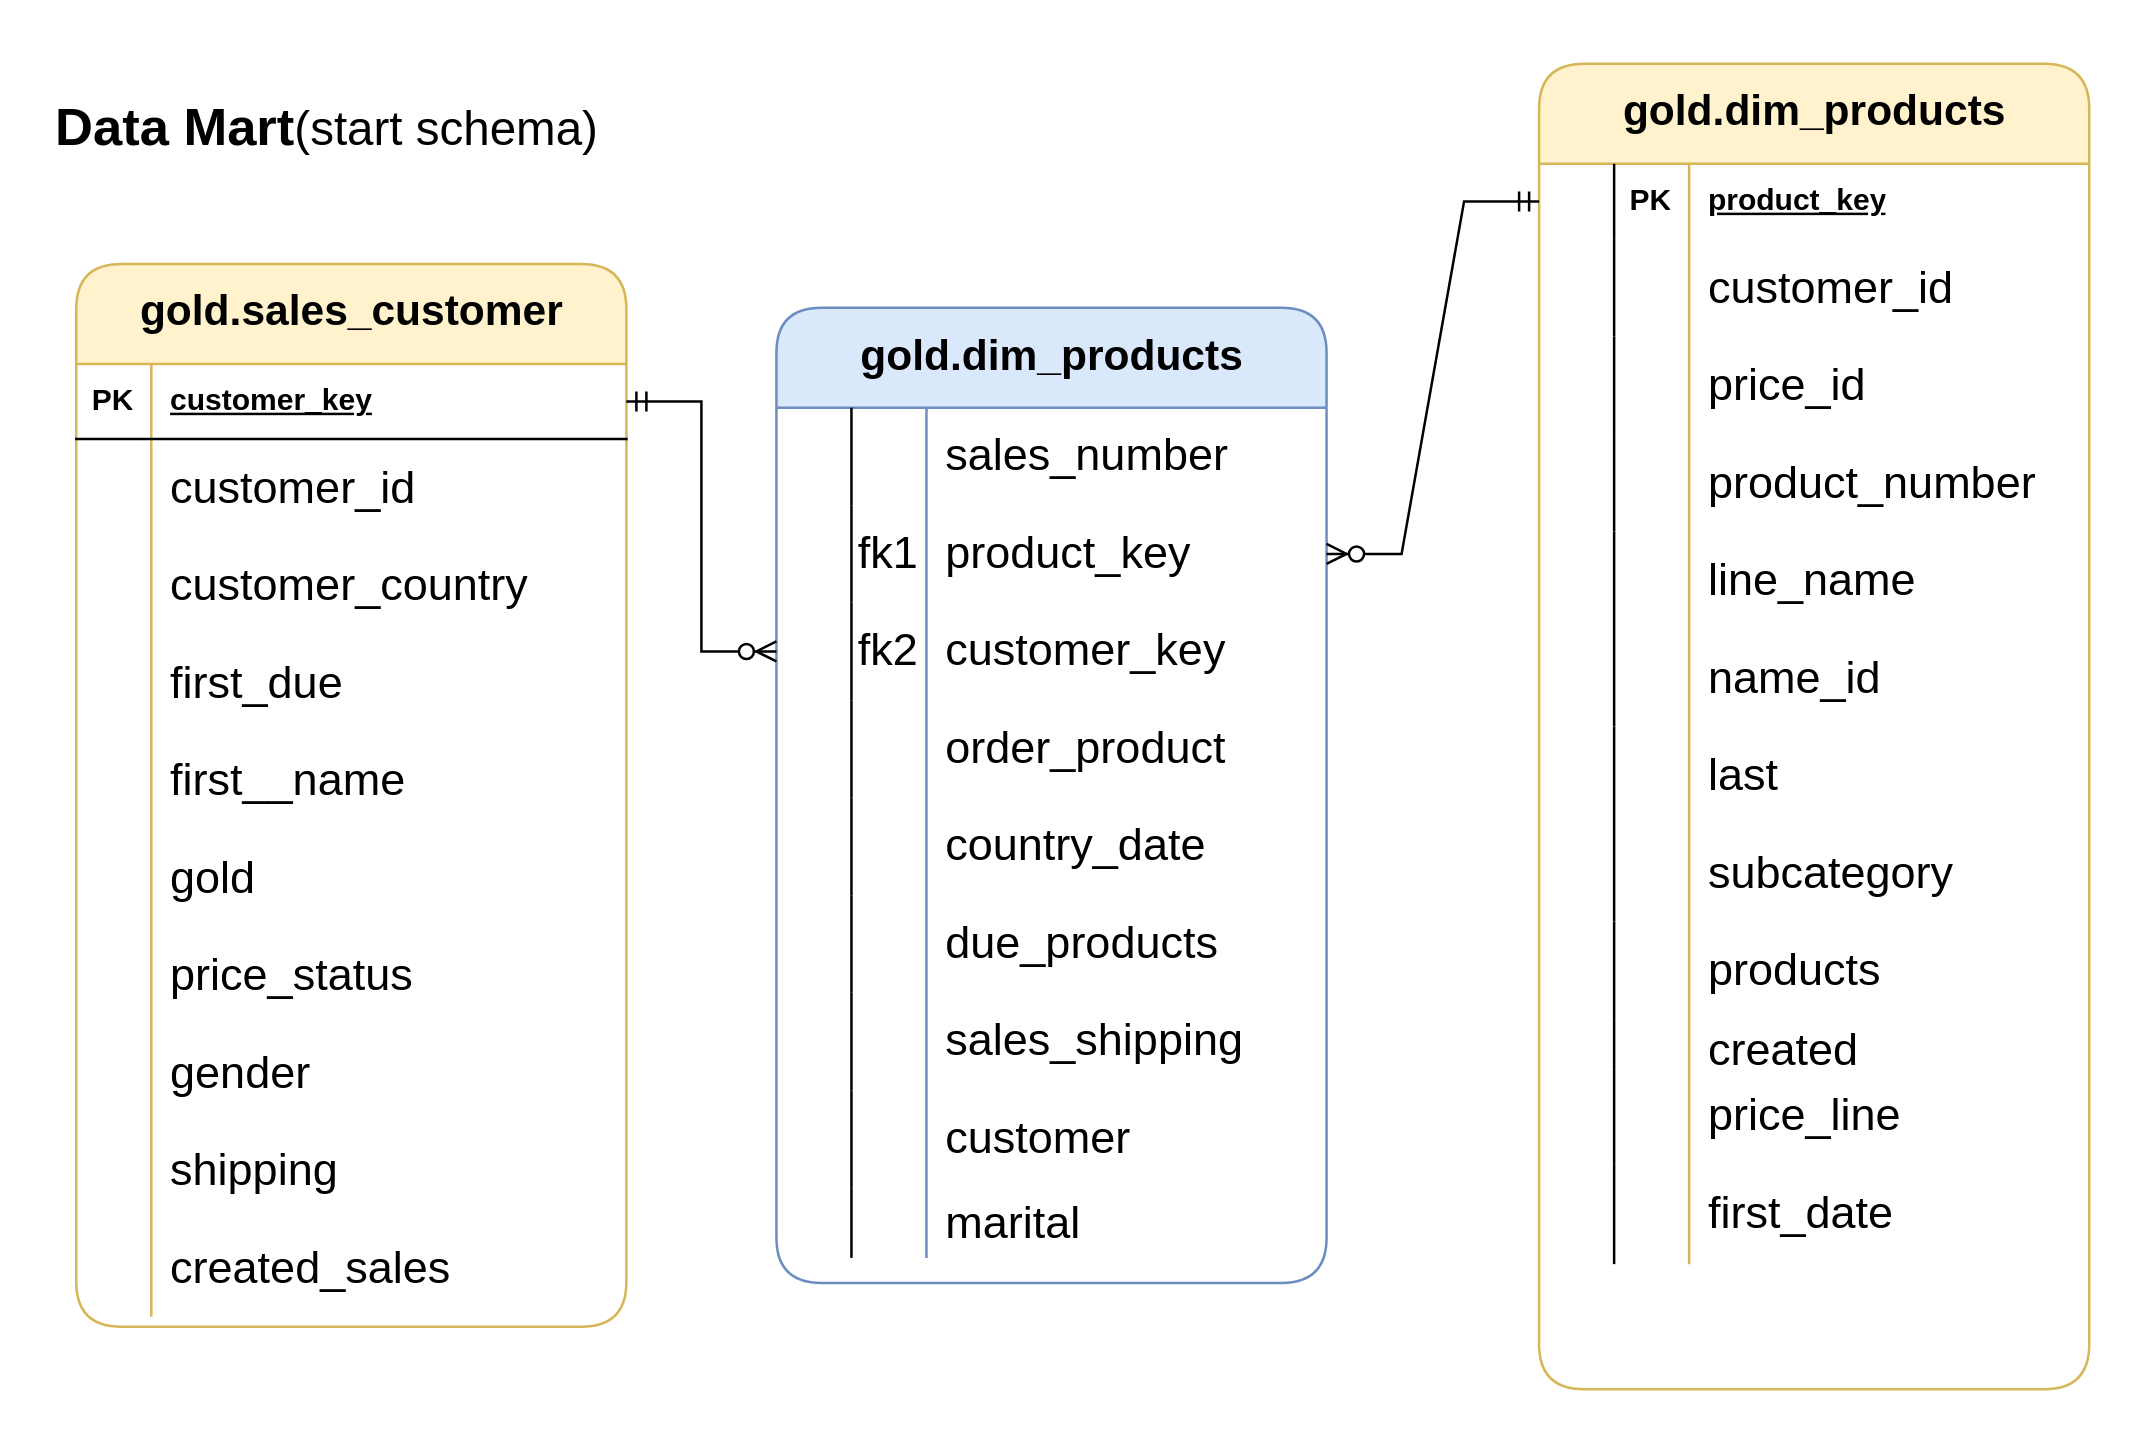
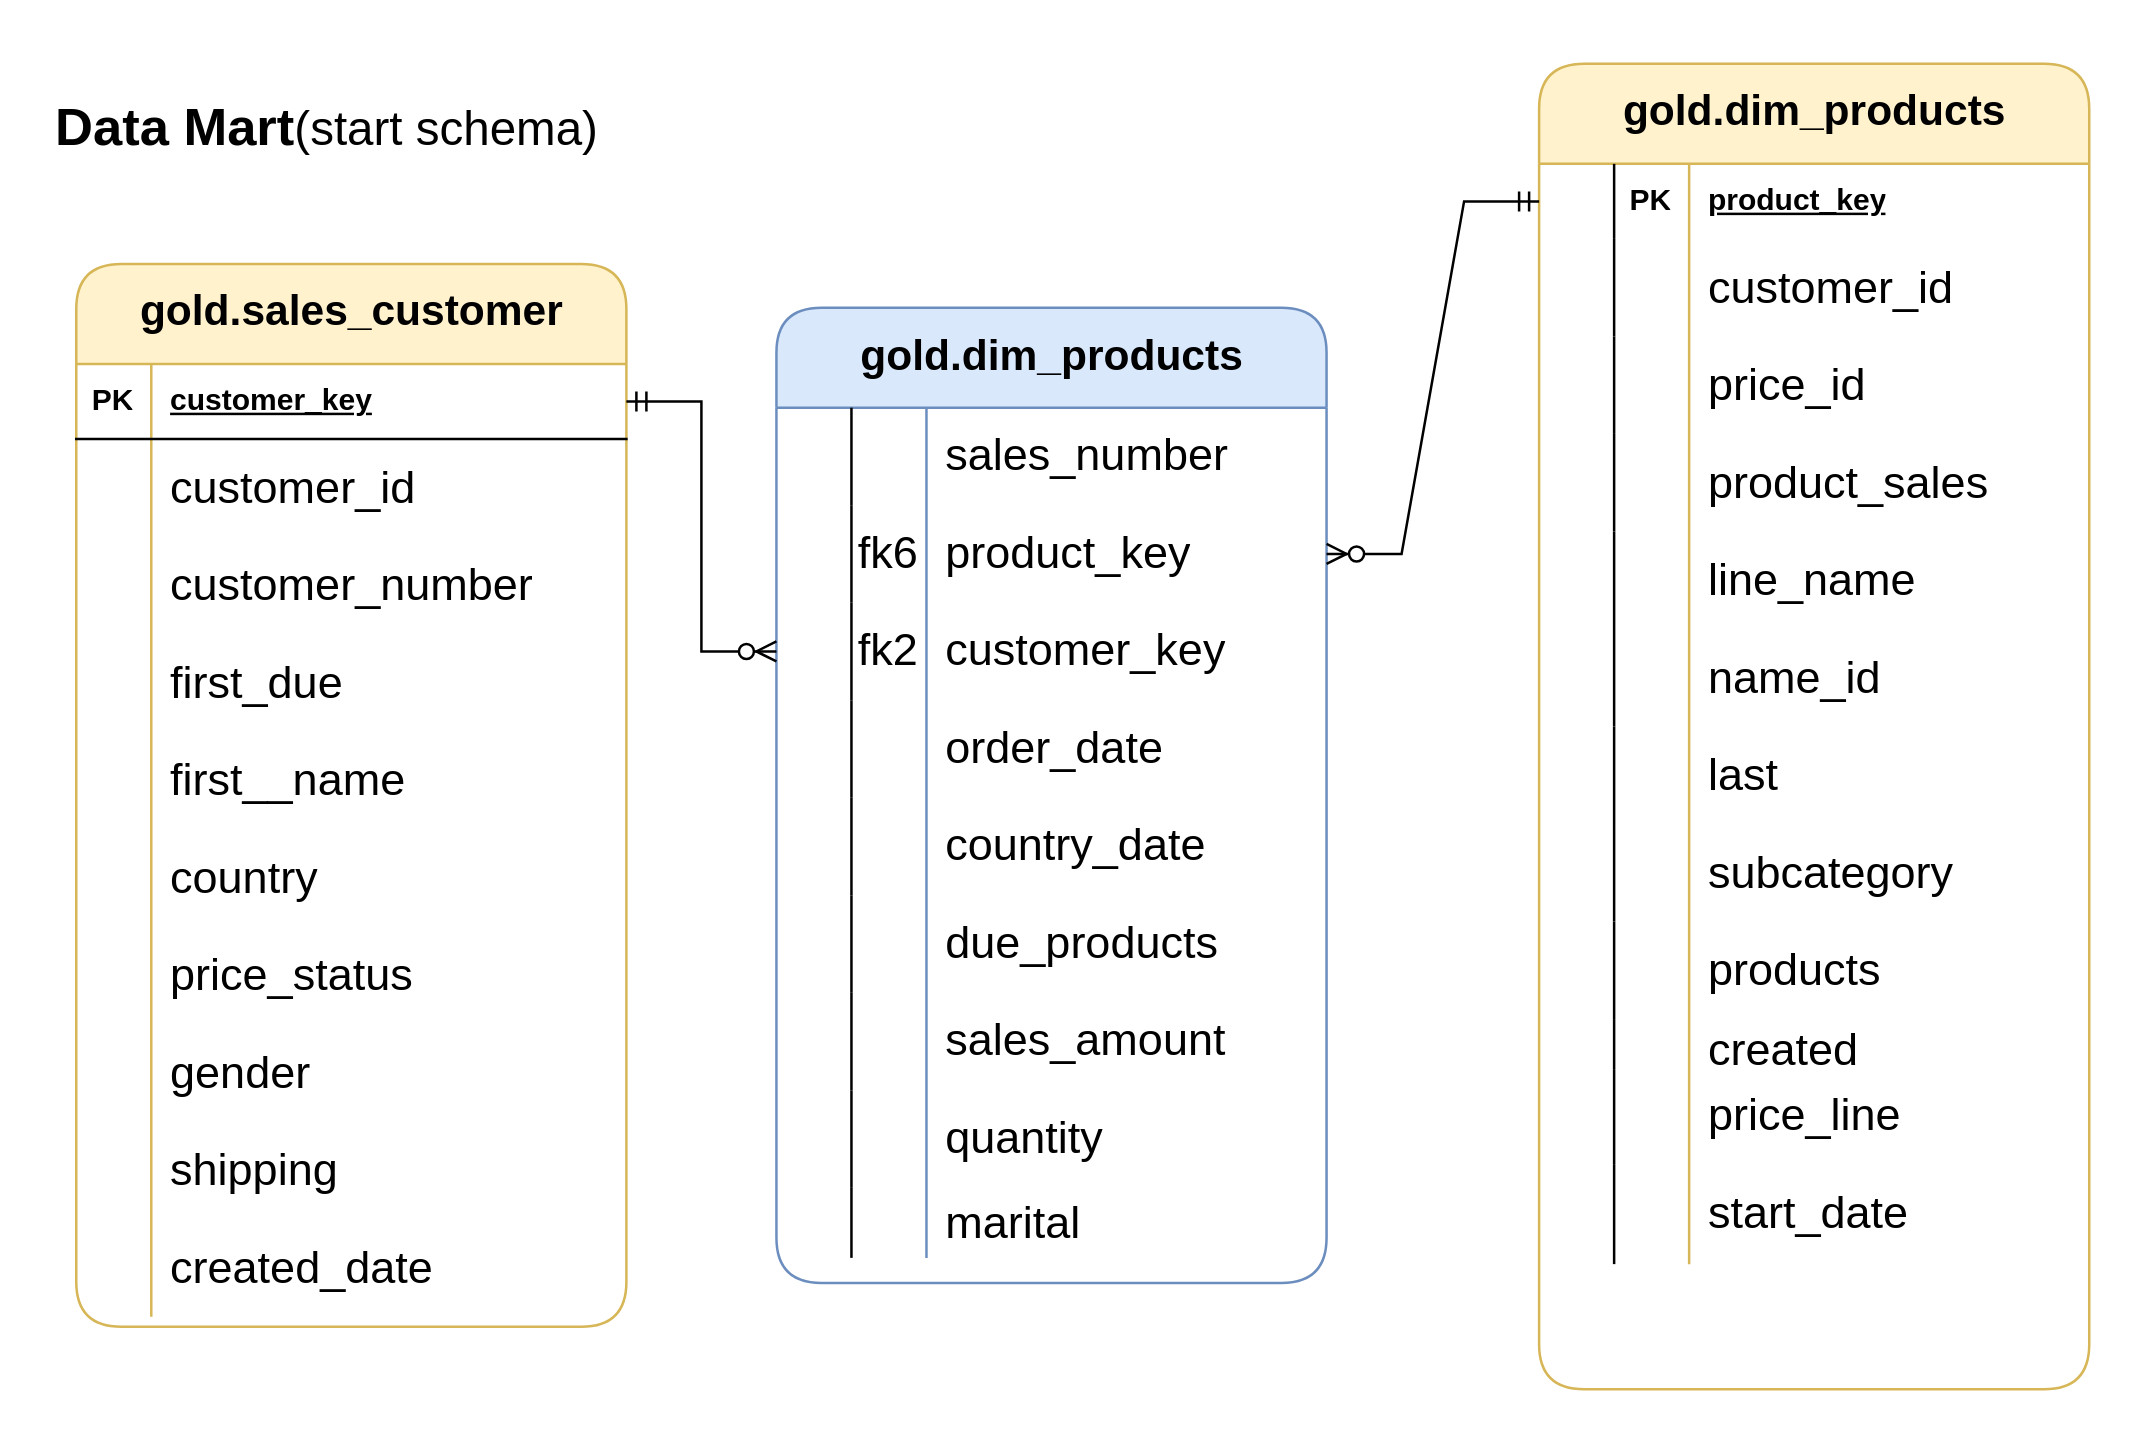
(1885, 484) -> (1867, 484)
(889, 554) -> (889, 554)
(373, 586) -> (360, 586)
(1110, 749) -> (1072, 749)
(216, 879) -> (259, 879)
(1105, 1041) -> (1092, 1041)
(1047, 1139) -> (1041, 1139)
(1829, 1214) -> (1835, 1214)
(329, 1269) -> (322, 1269)
